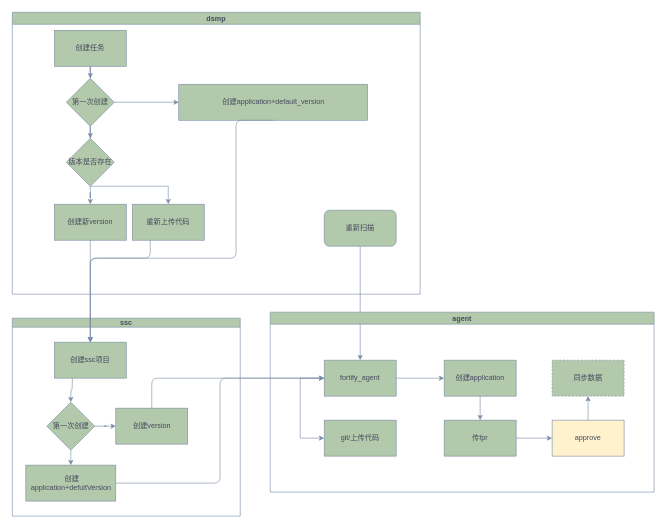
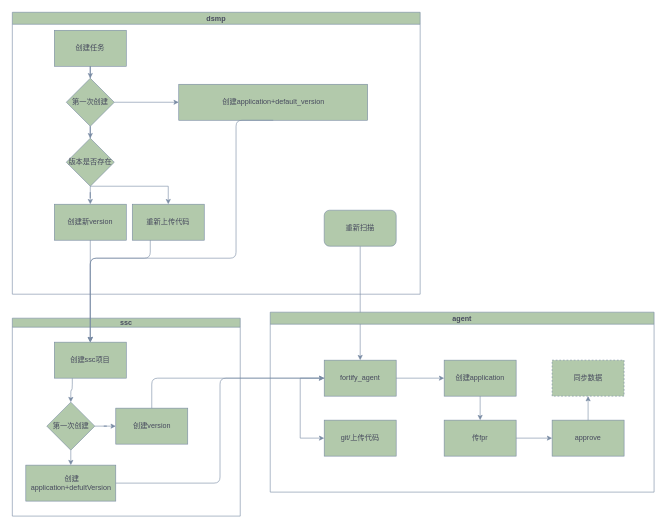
(588, 438) -> (588, 438)
